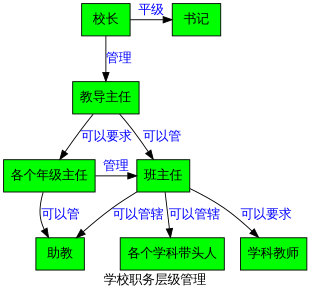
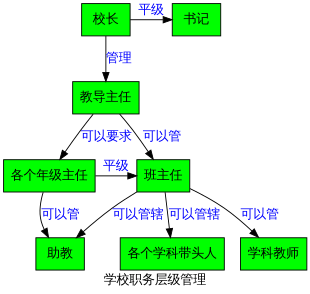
(116, 166) -> (116, 166)
(266, 215) -> (260, 215)
